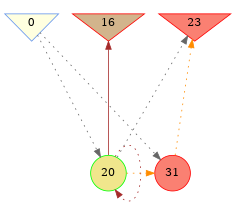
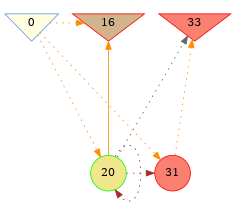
none -> (63, 23)
(195, 23) -> (195, 23)
(67, 92) -> (67, 92)
(98, 93) -> (98, 93)
(108, 97) -> (108, 97)
(136, 173) -> (136, 173)
